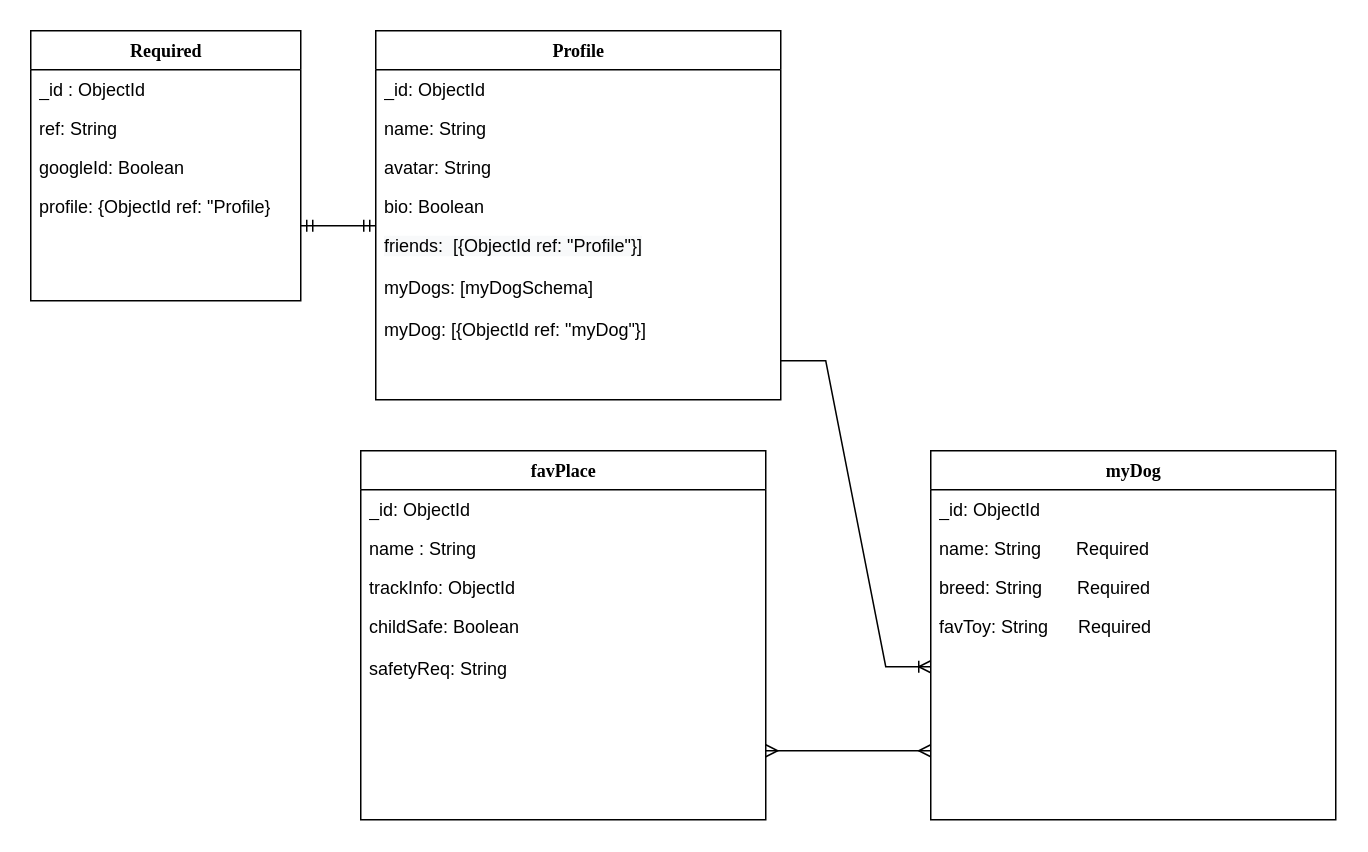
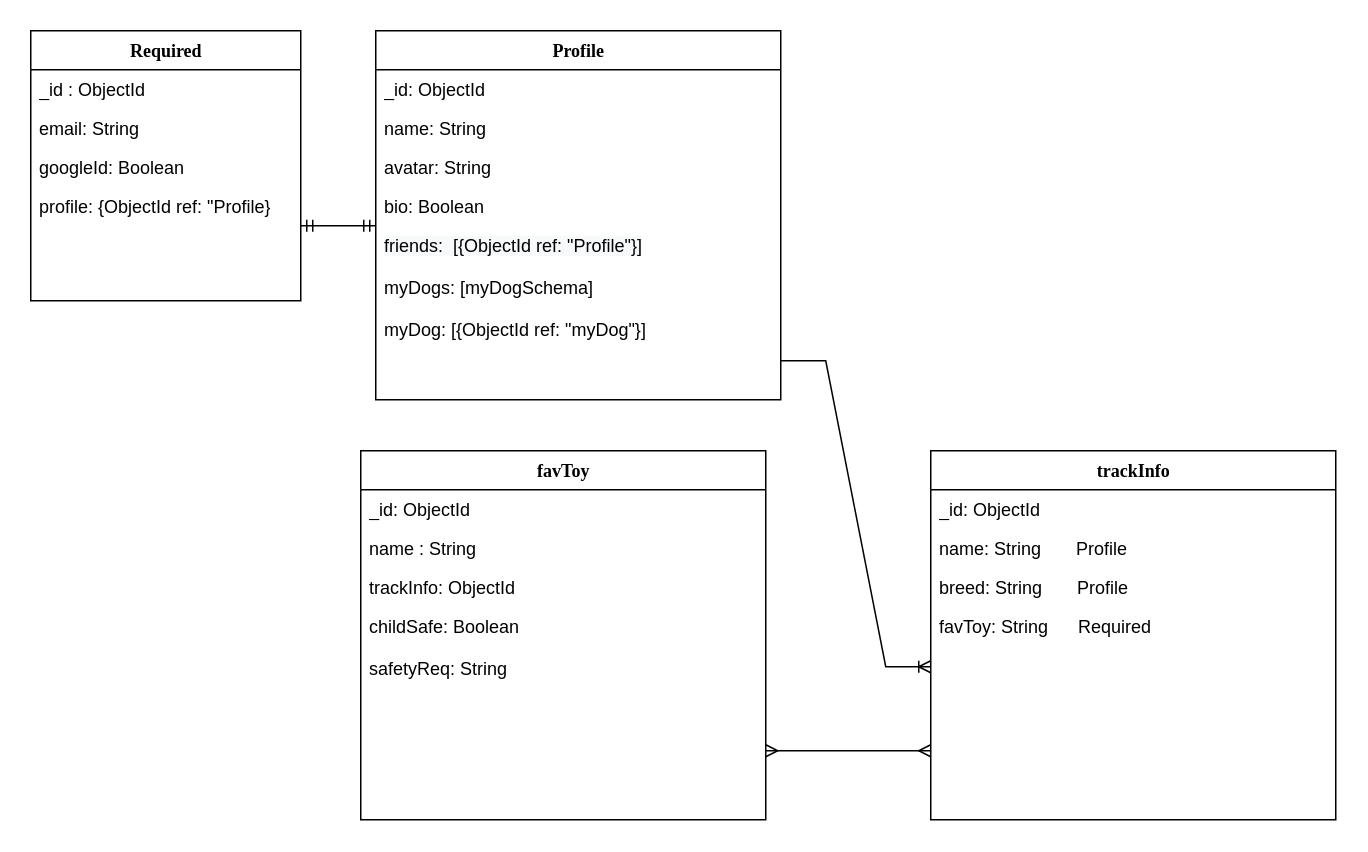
(88, 130) -> (94, 130)
(564, 472) -> (564, 472)
(1134, 472) -> (1134, 472)
(1059, 550) -> (1052, 550)
(1064, 589) -> (1057, 589)
